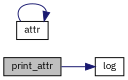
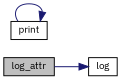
(32, 30) -> (29, 30)
(32, 67) -> (29, 67)
